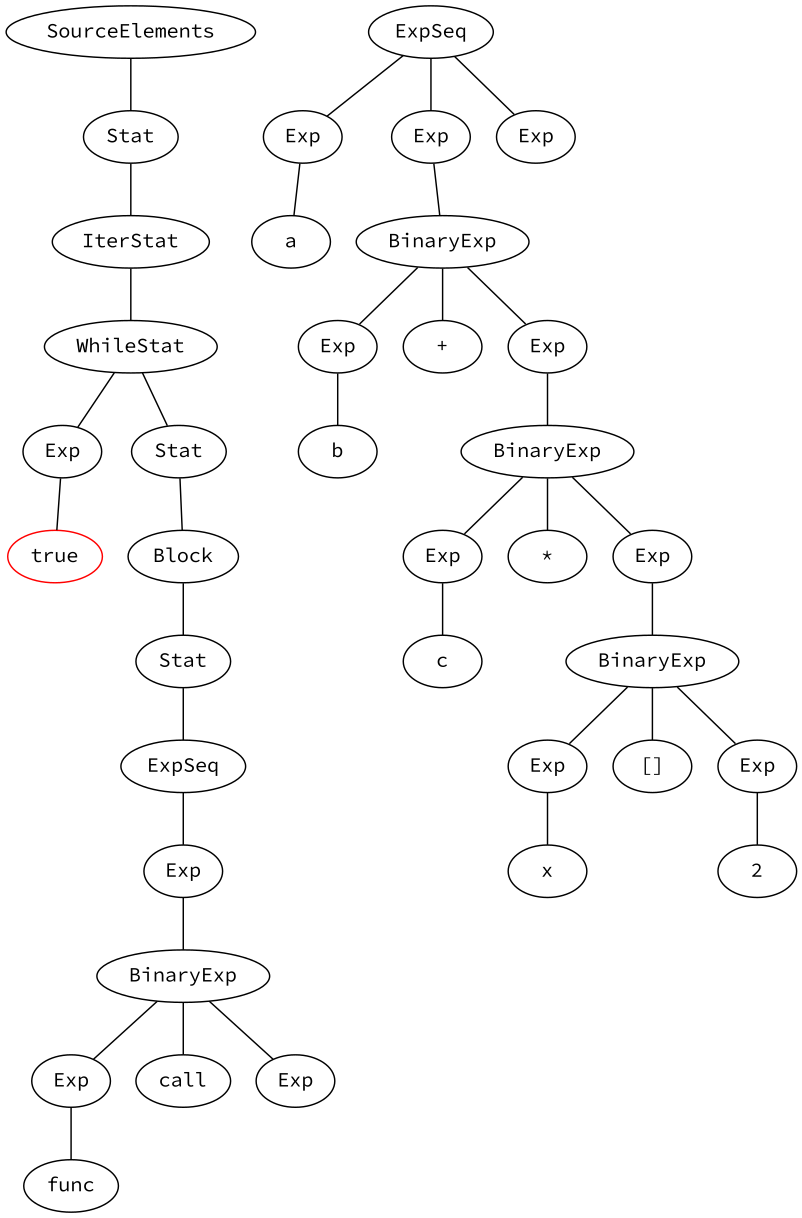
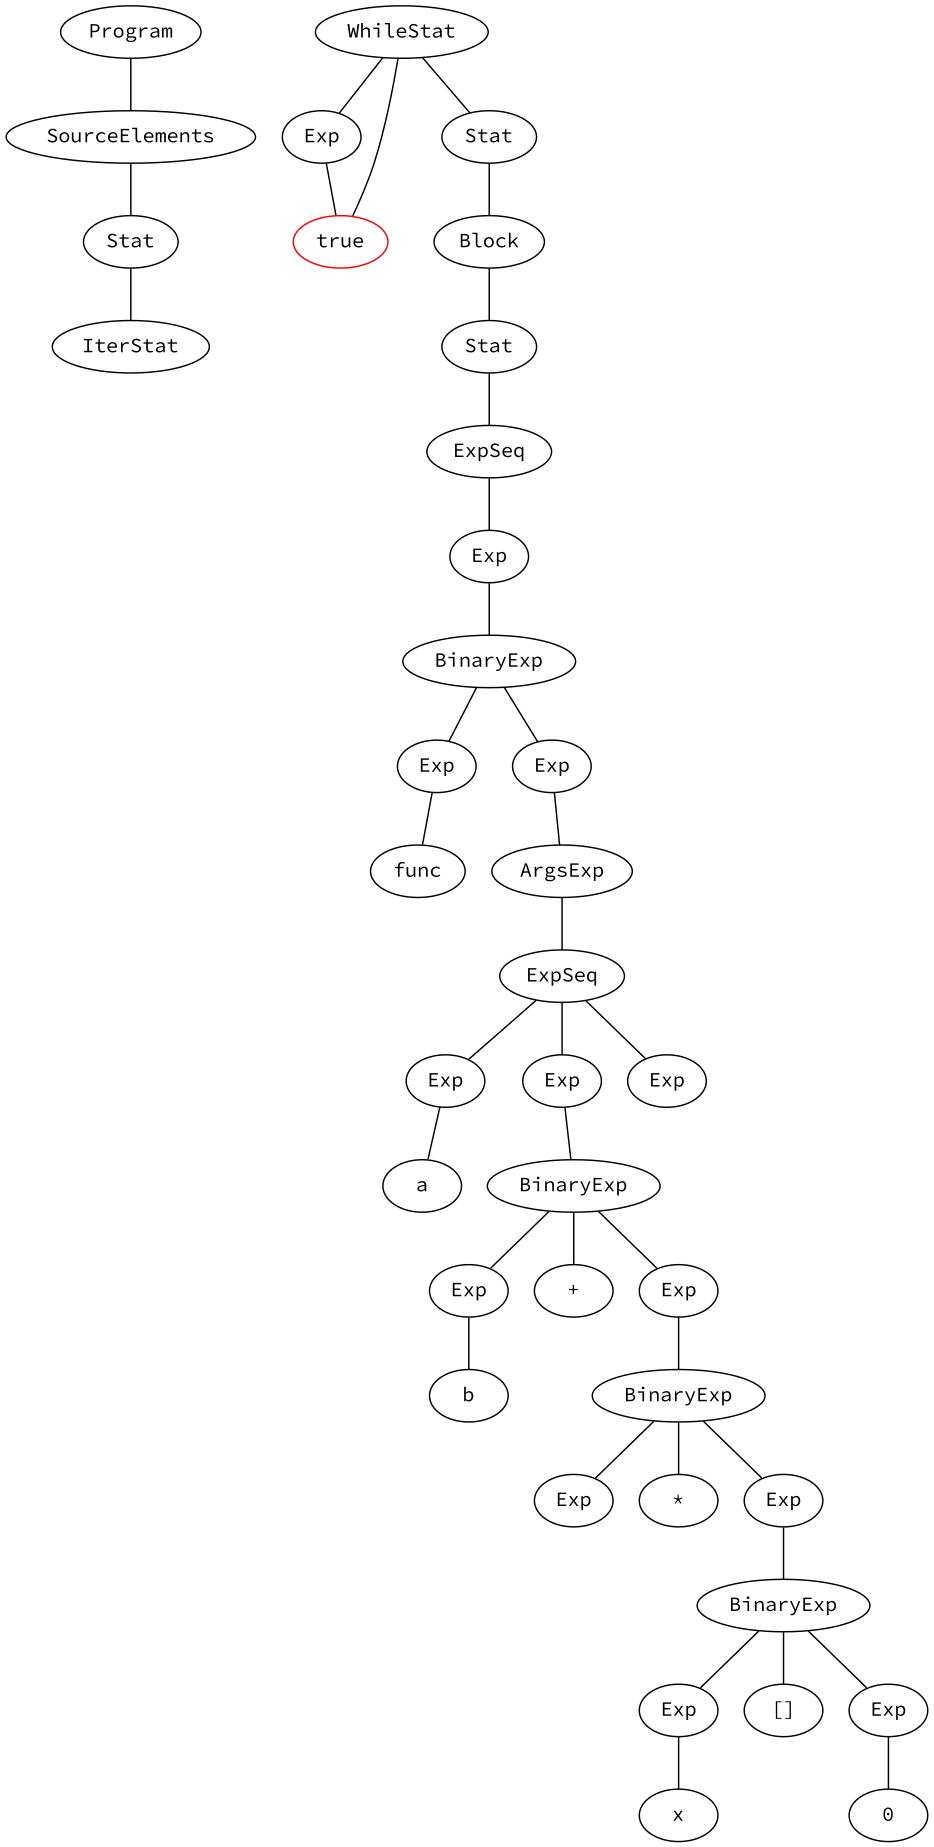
none -> (131, 32)
(131, 294) -> (381, 139)
(443, 661) -> none
none -> (562, 871)
(757, 871) -> (888, 1815)
(183, 1081) -> none
